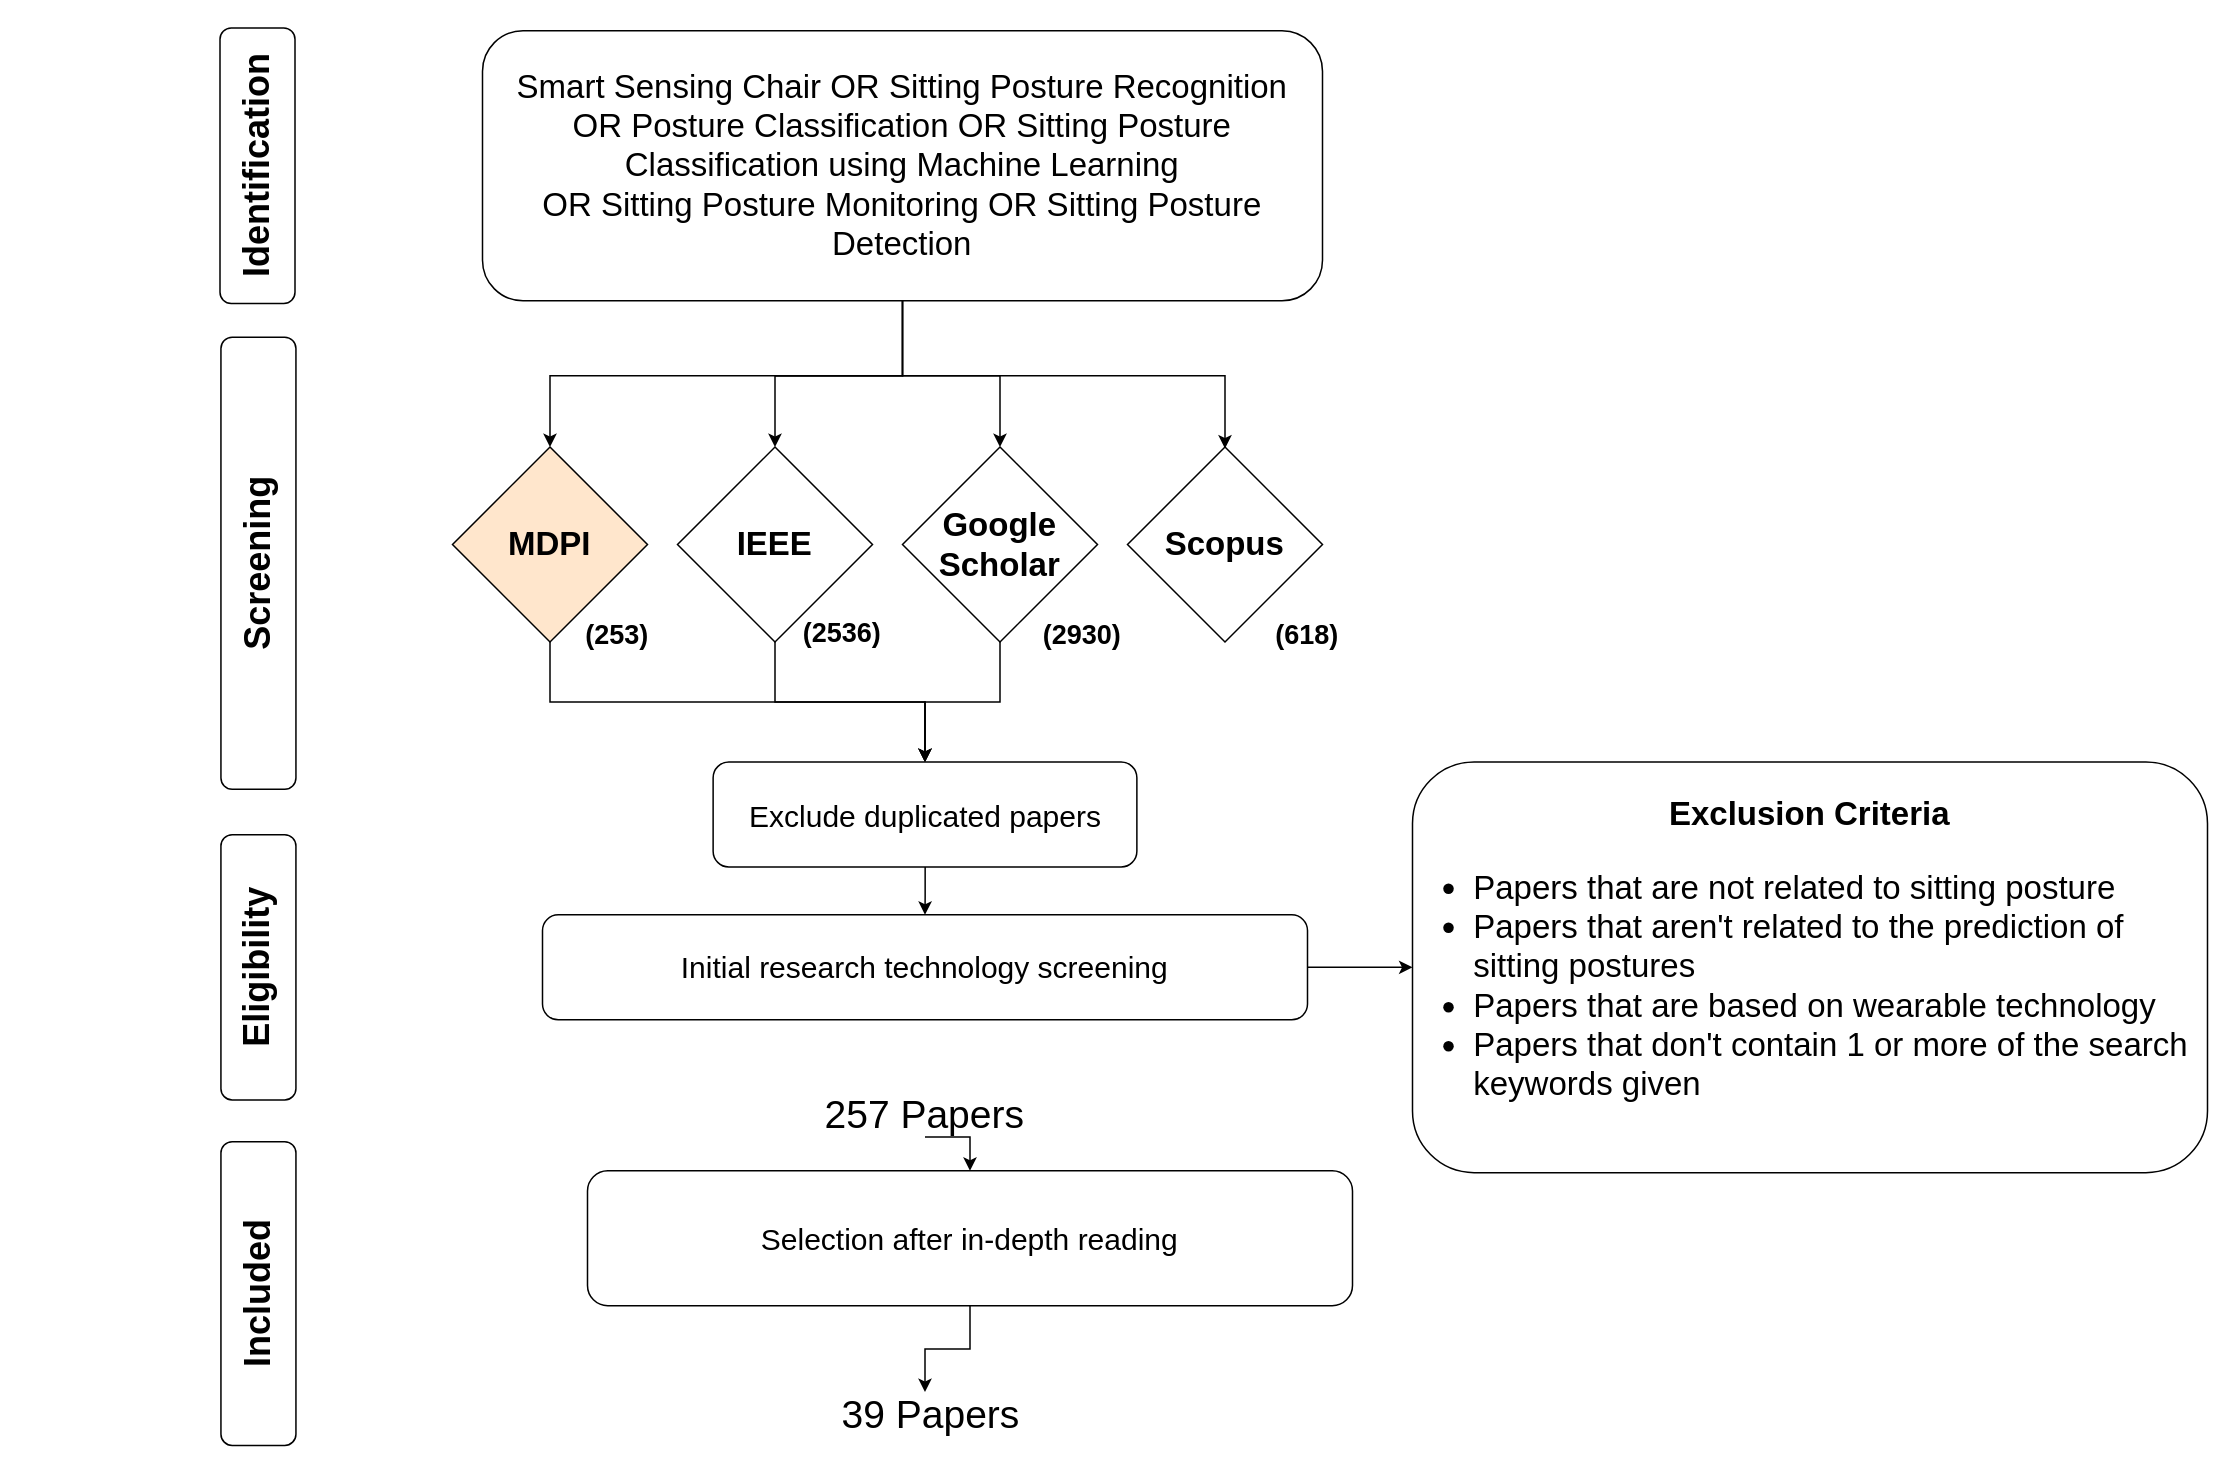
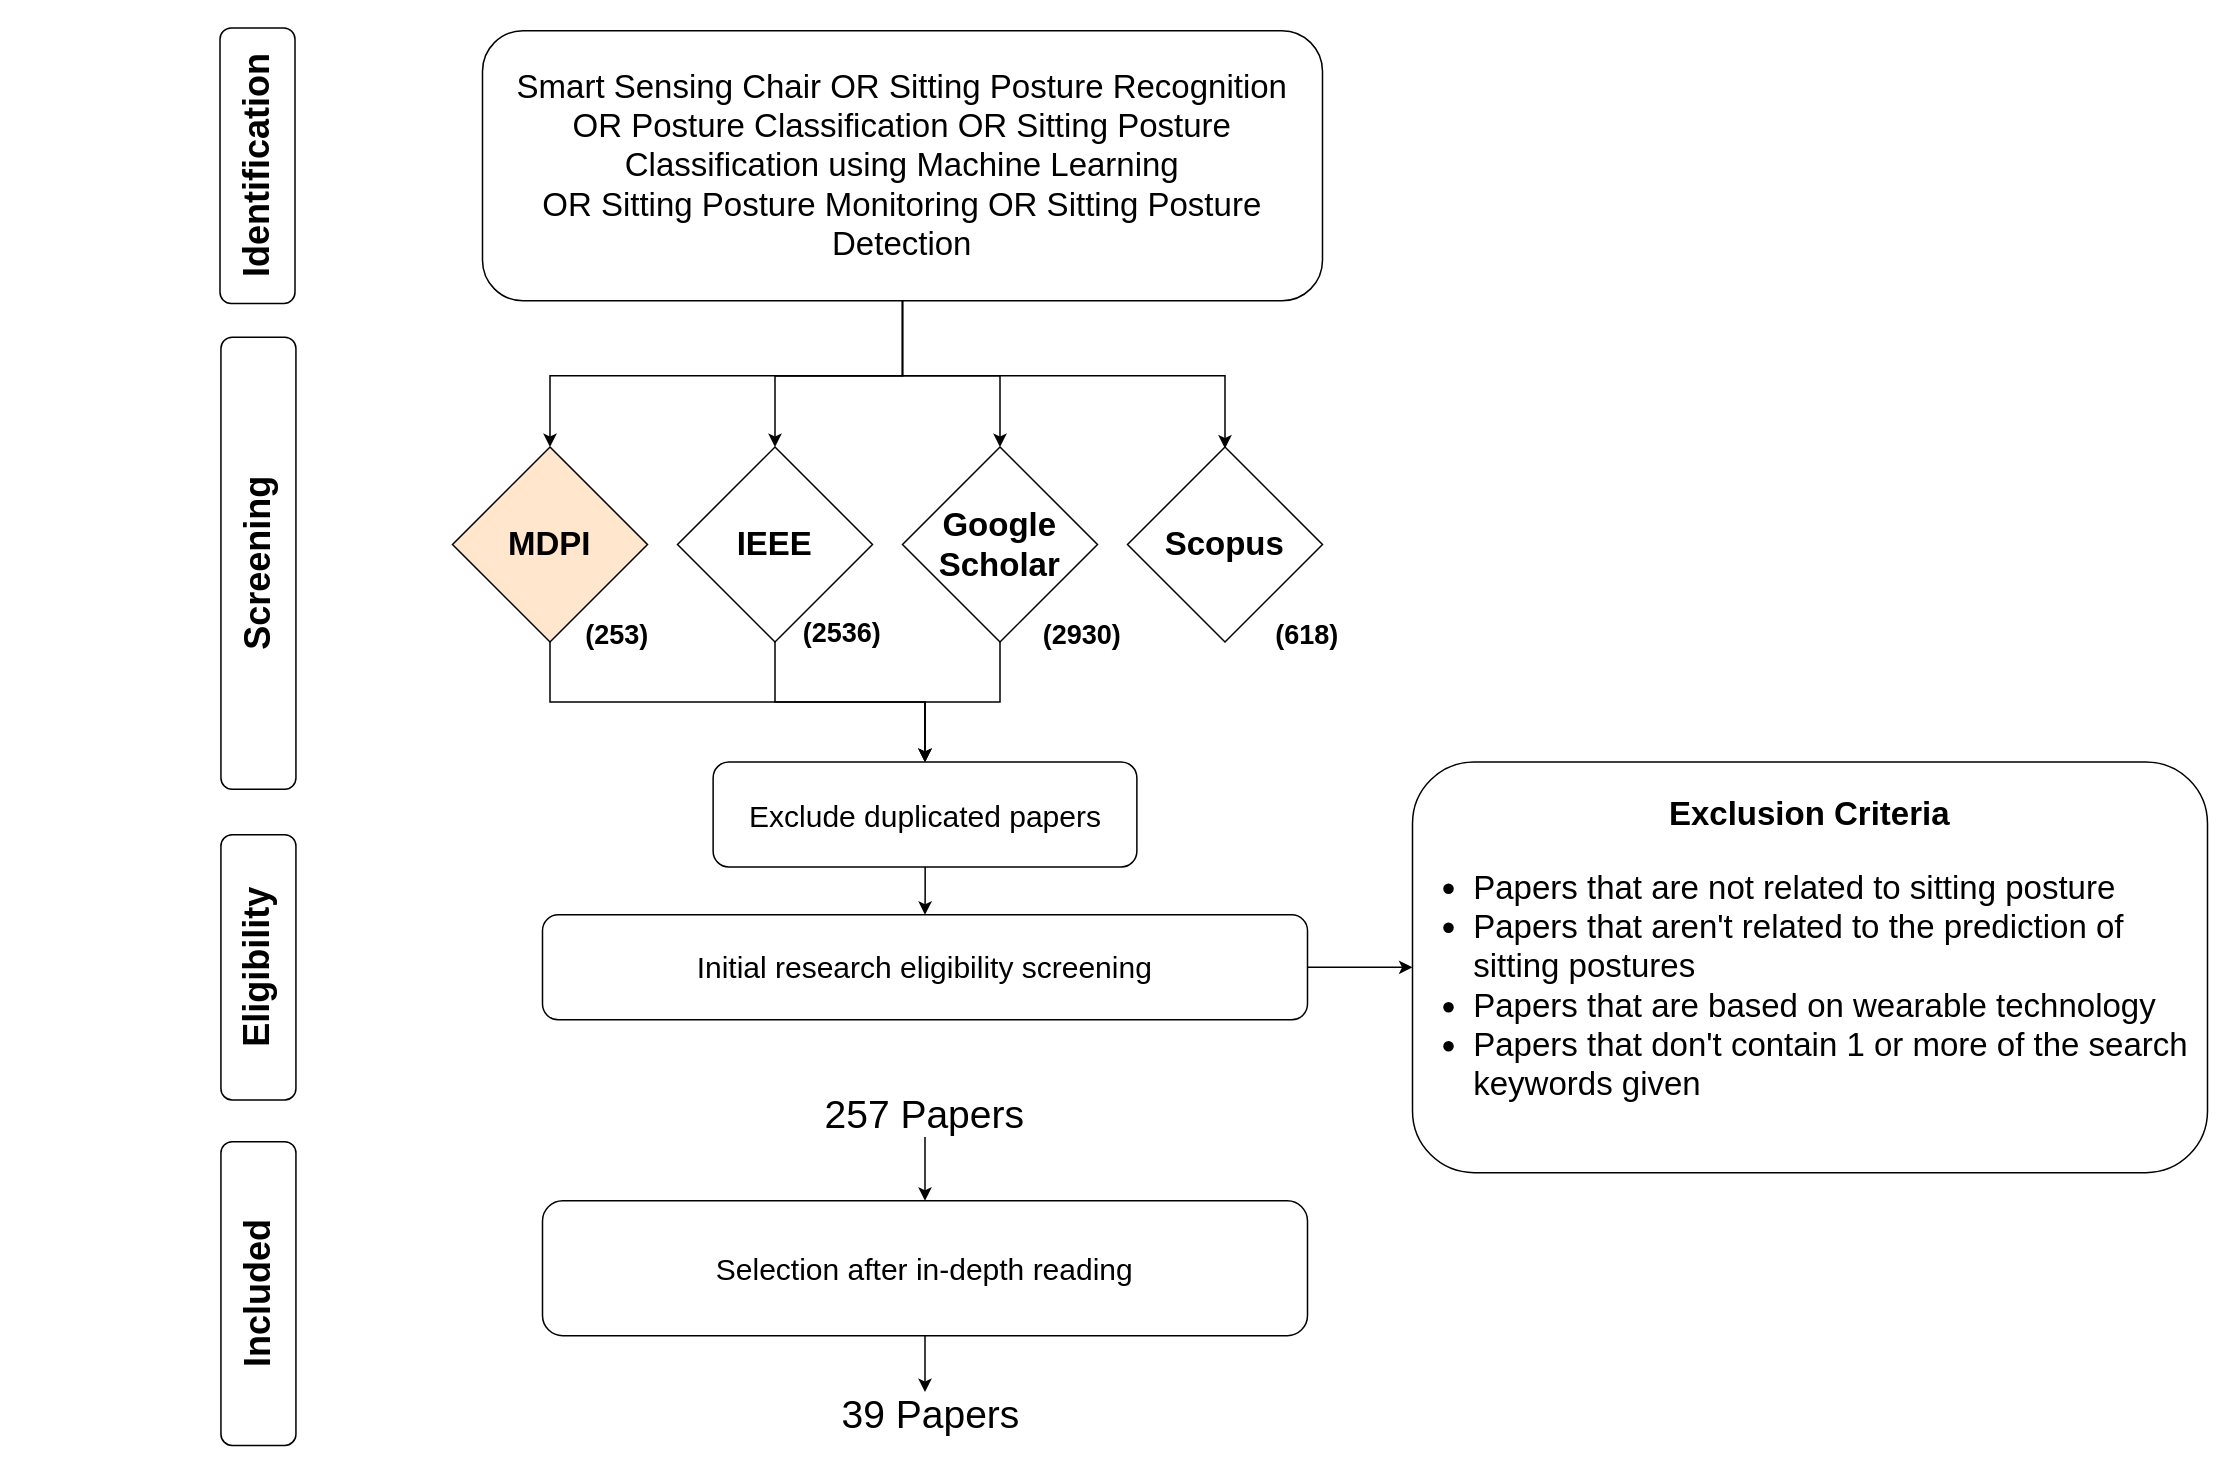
(925, 967) -> (925, 967)
(970, 1238) -> (925, 1268)
